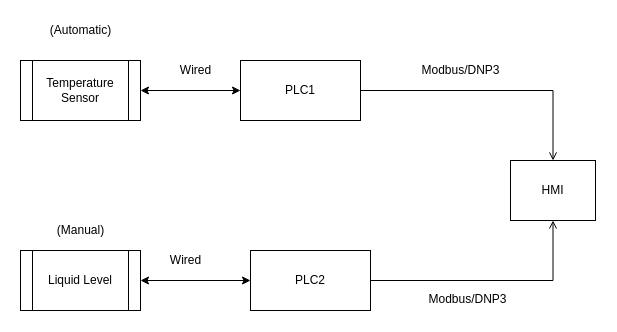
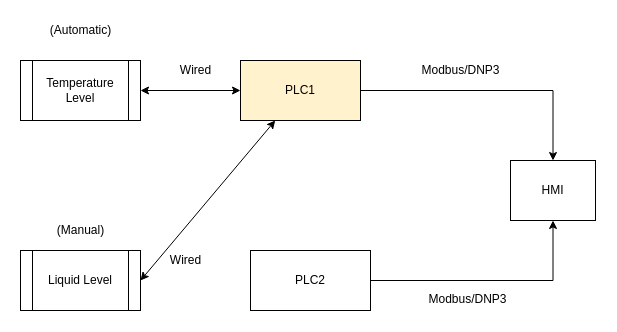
(81, 91) -> (81, 91)
(301, 91) -> (301, 91)
(553, 153) -> (553, 152)
(553, 227) -> (553, 229)
(195, 281) -> (208, 201)
